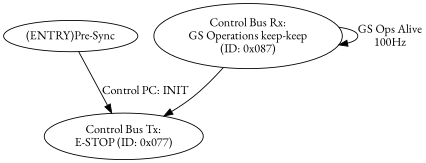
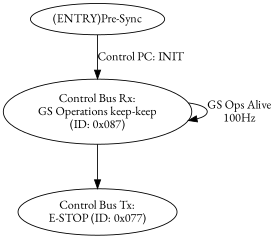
(93, 79) -> (98, 52)
